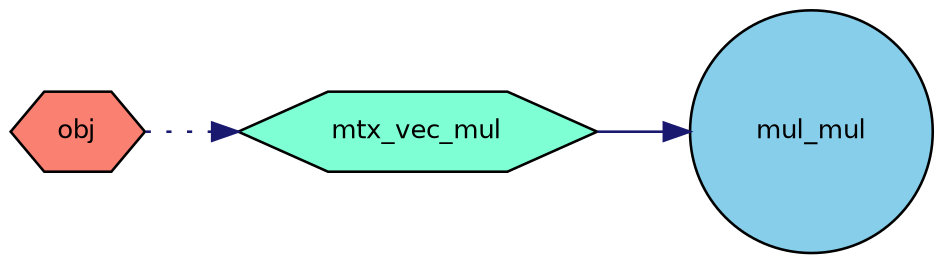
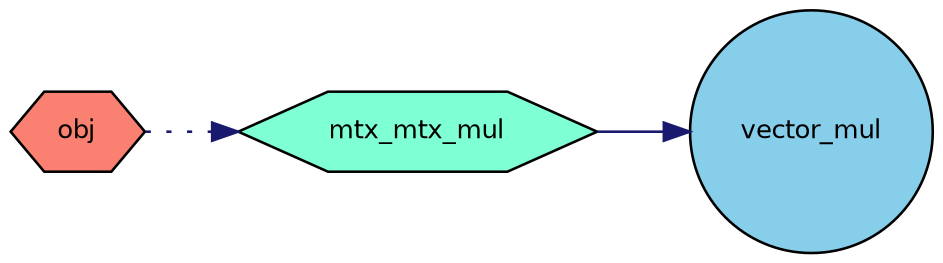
(418, 132) -> (418, 132)
(811, 132) -> (811, 132)
